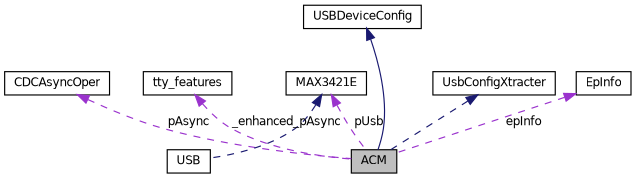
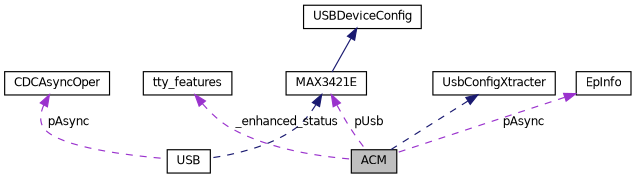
(384, 94) -> (342, 55)
(285, 122) -> (285, 122)
(522, 122) -> (522, 122)
(217, 141) -> (91, 148)
